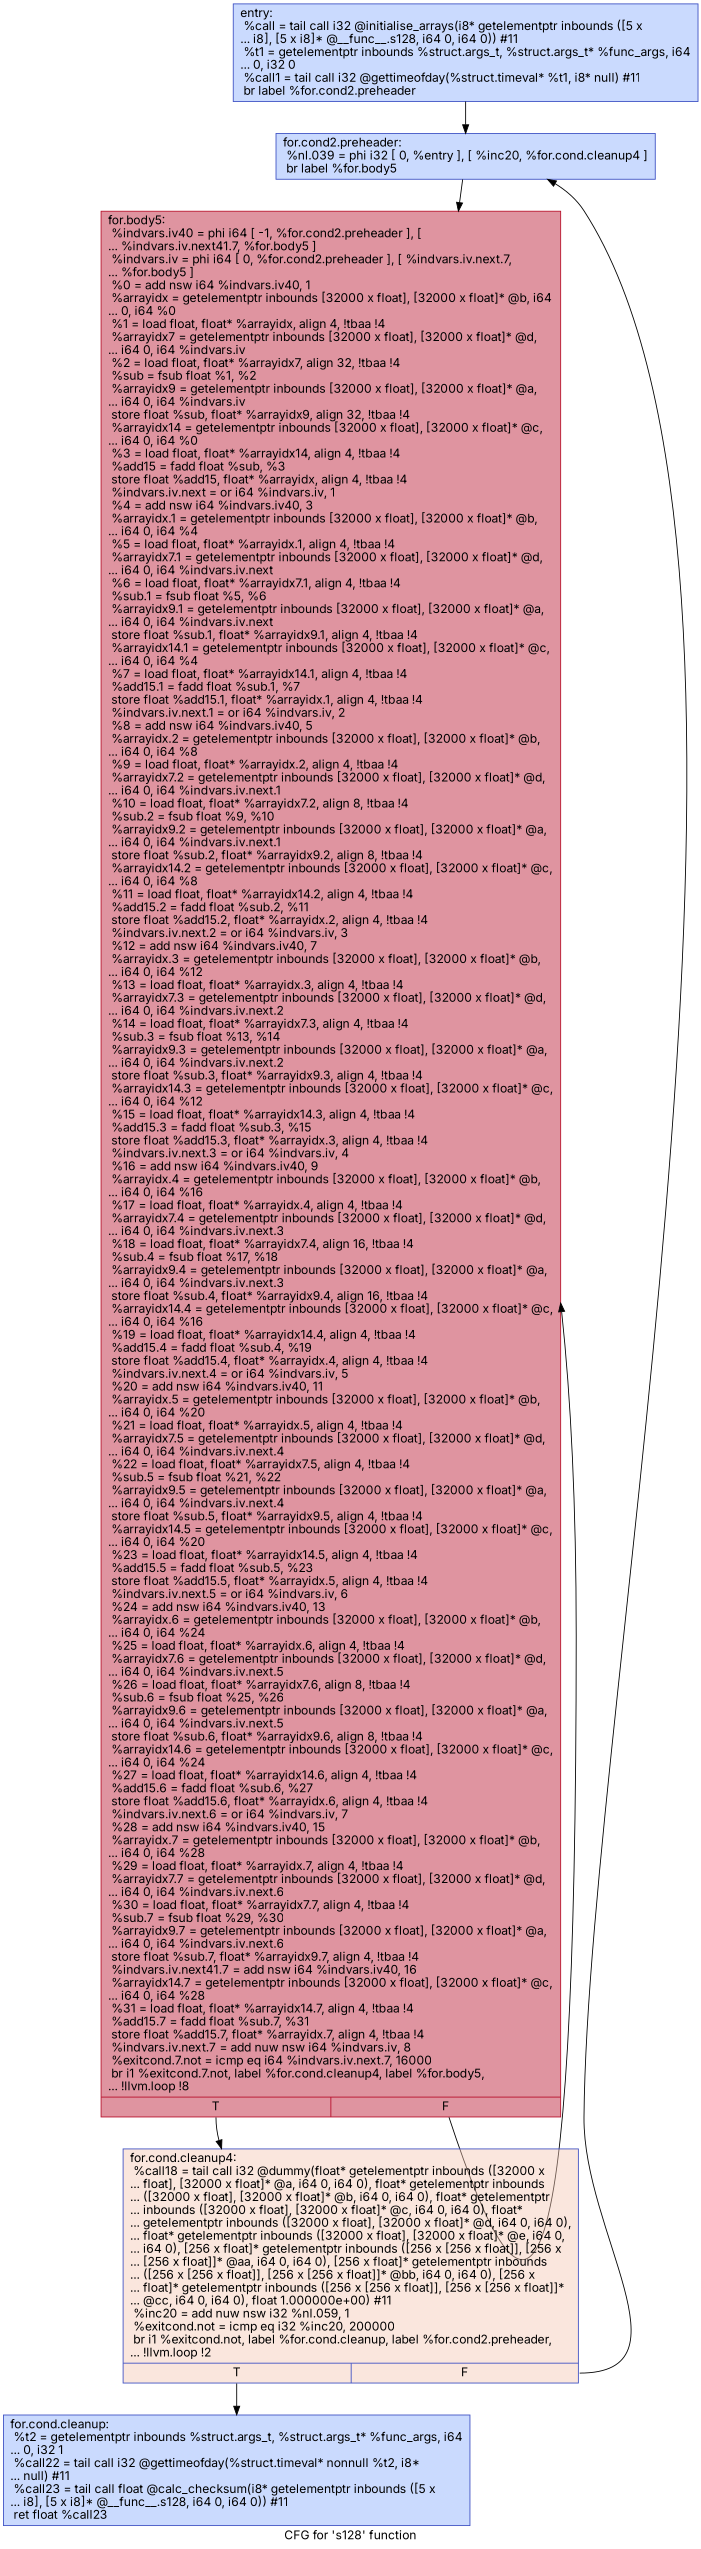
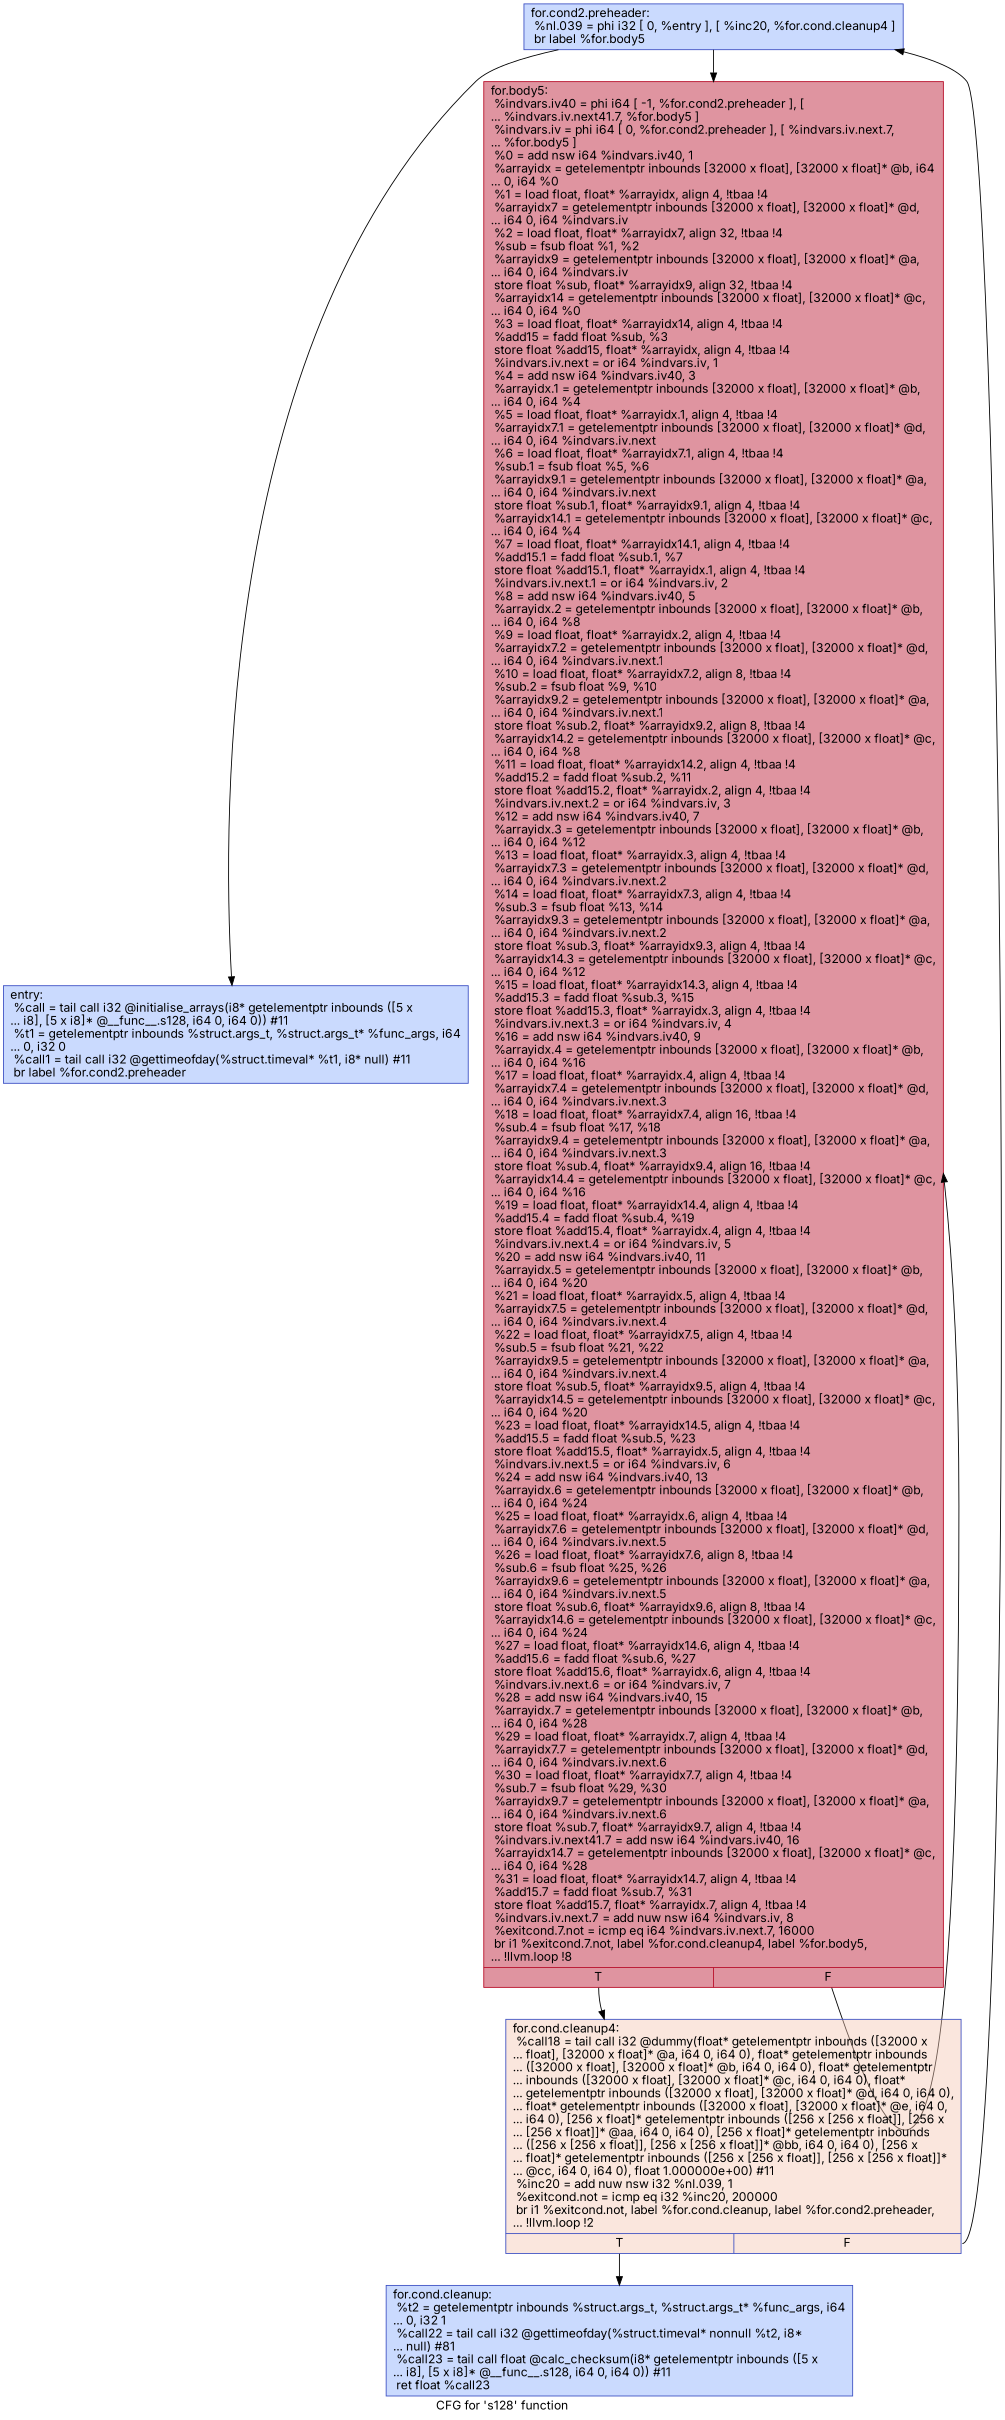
(466, 113) -> (277, 459)
(240, 2314) -> (623, 2184)
(41, 2476) -> (425, 2347)
